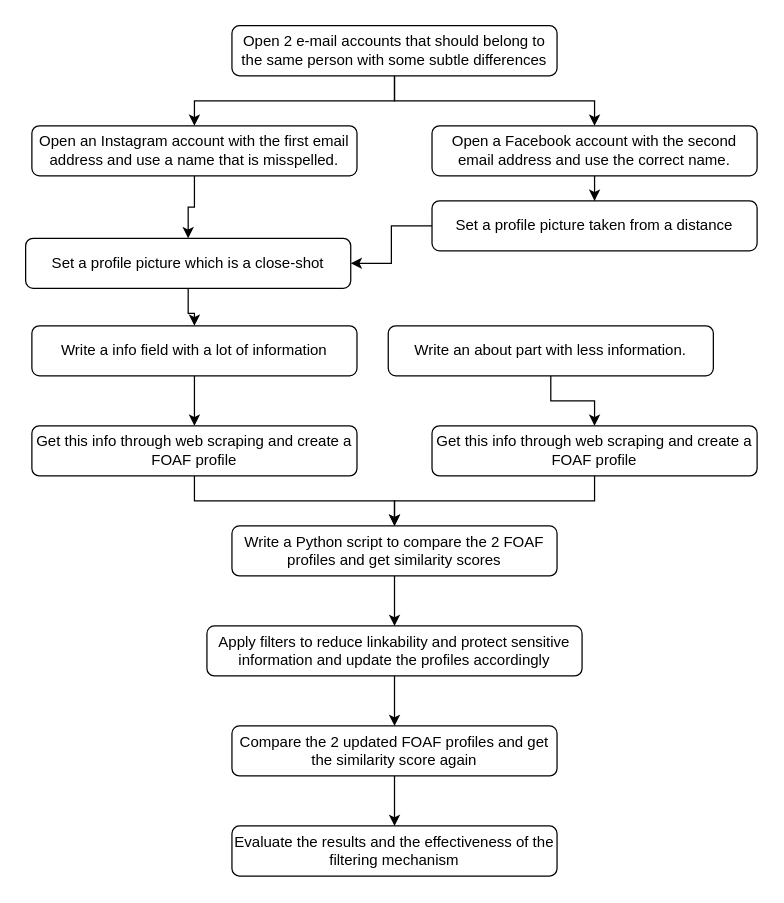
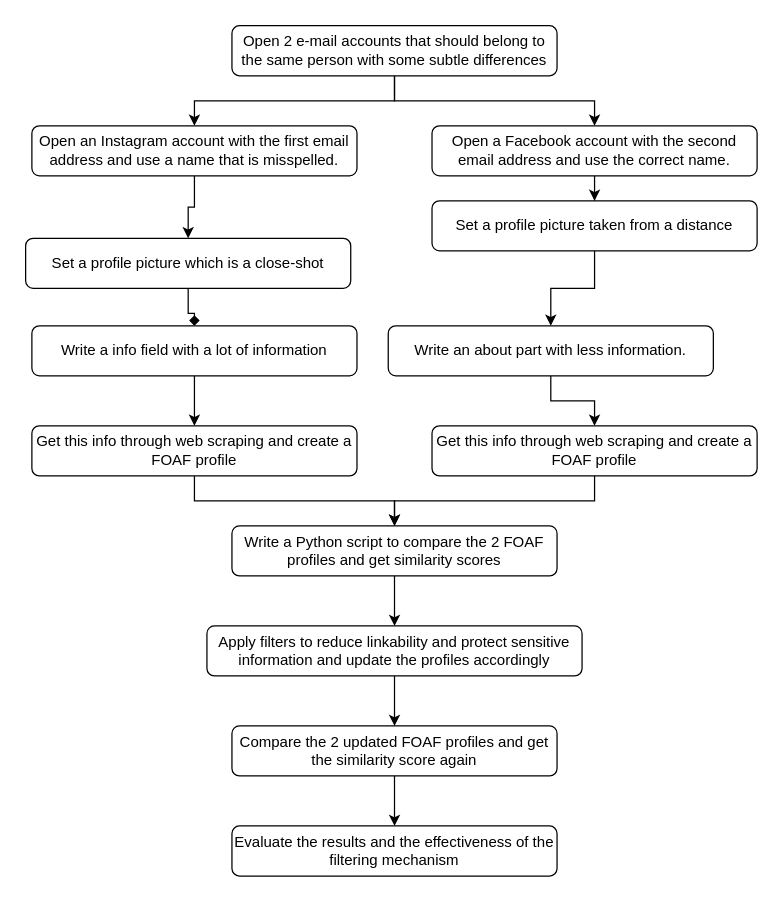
(391, 240) -> (577, 288)
(192, 313) -> (192, 313)
